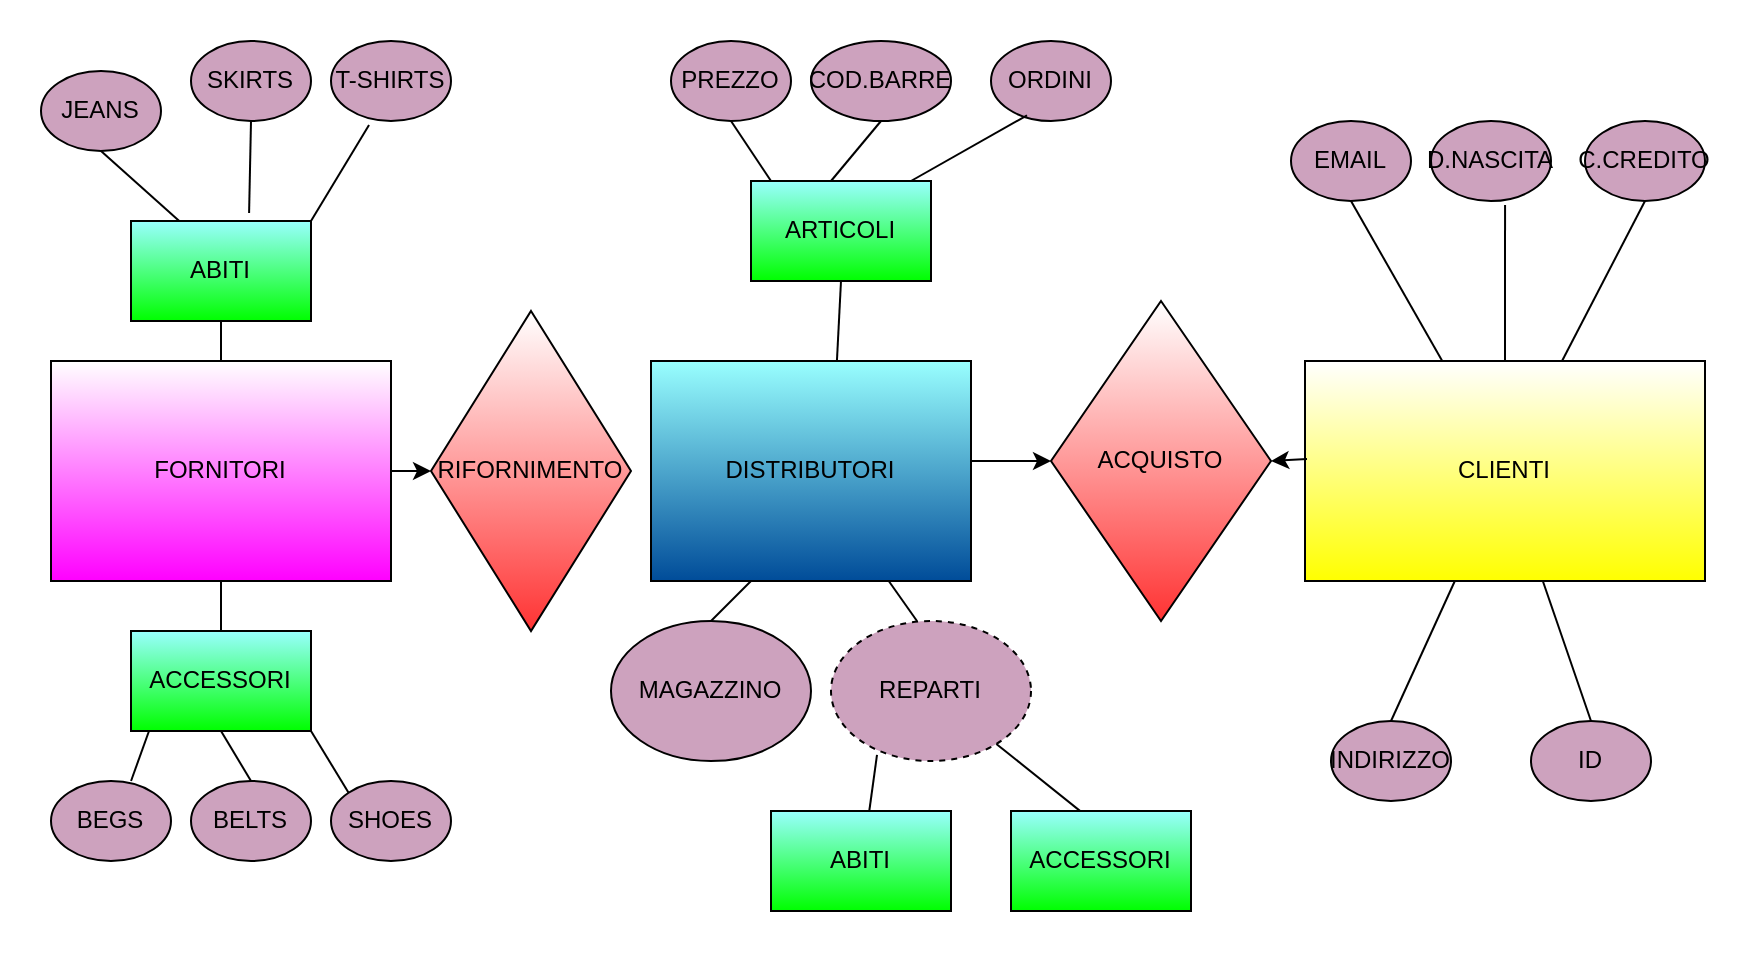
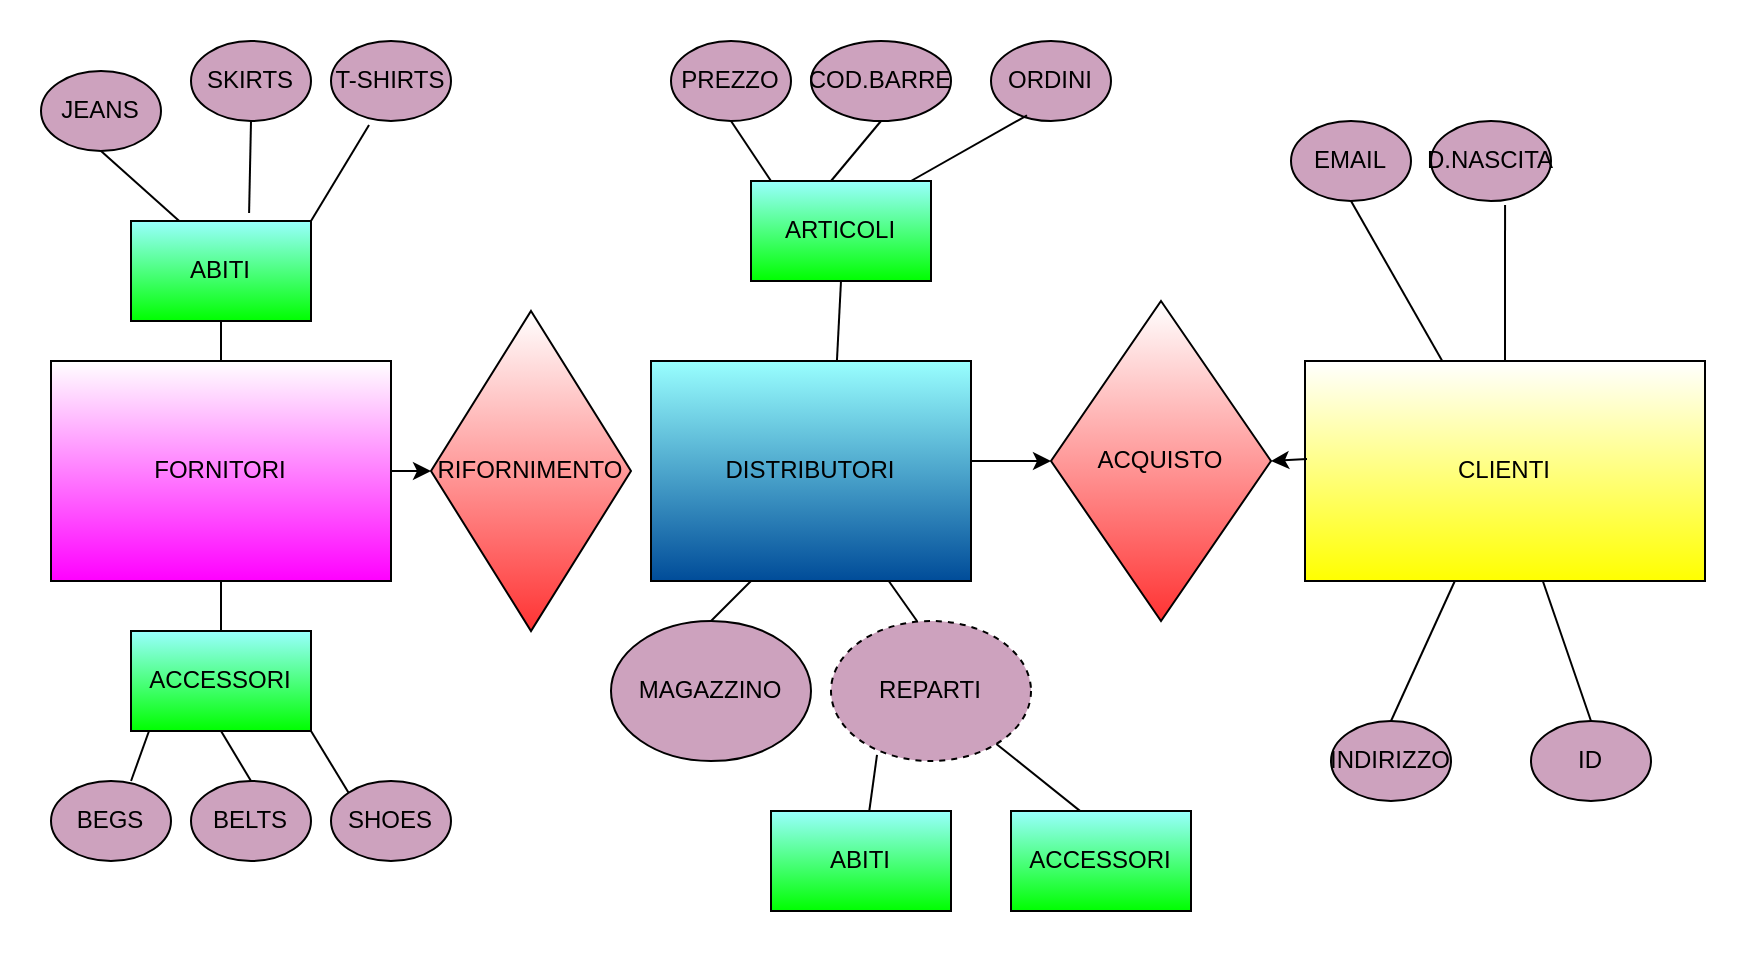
(1645, 161) -> none
(1604, 281) -> none
